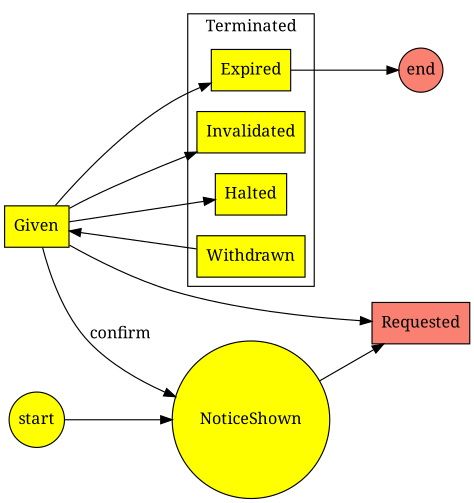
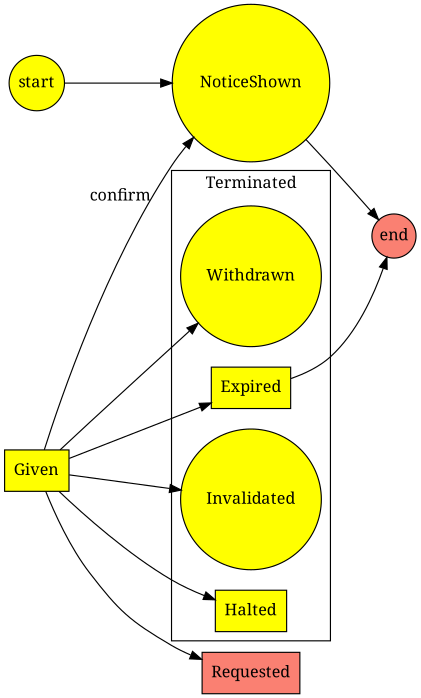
(251, 132) -> (251, 499)
(139, 241) -> (125, 390)
(251, 256) -> (251, 276)
(347, 365) -> (339, 175)
